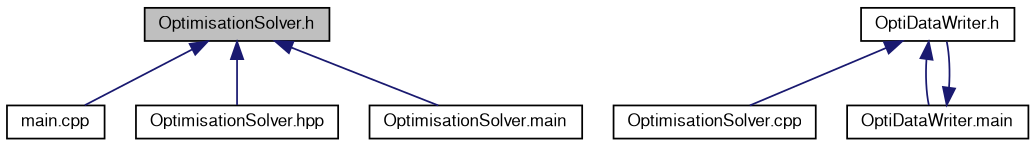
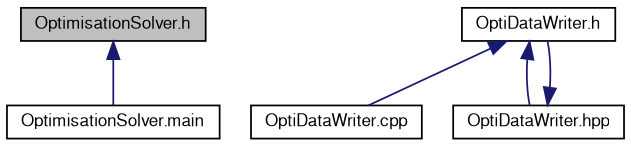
(56, 122) -> none
(237, 122) -> none
(715, 122) -> (336, 122)
(938, 122) -> (539, 122)
